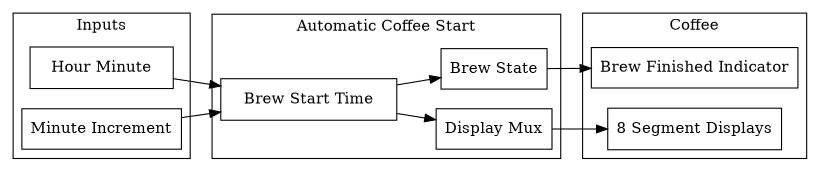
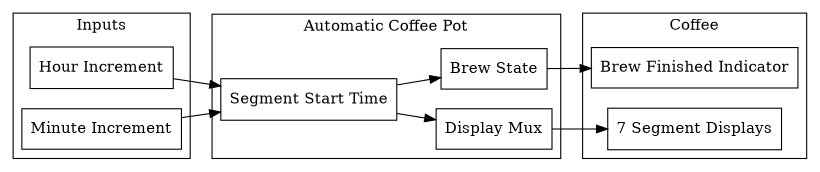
(386, 27) -> (386, 27)
(102, 68) -> (102, 68)
(309, 99) -> (309, 99)
(695, 129) -> (695, 129)
